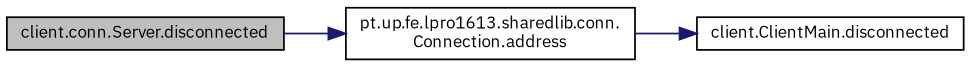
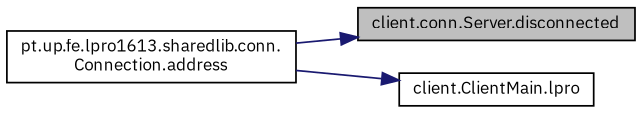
(306, 34) -> (318, 41)
(830, 34) -> (496, 89)
